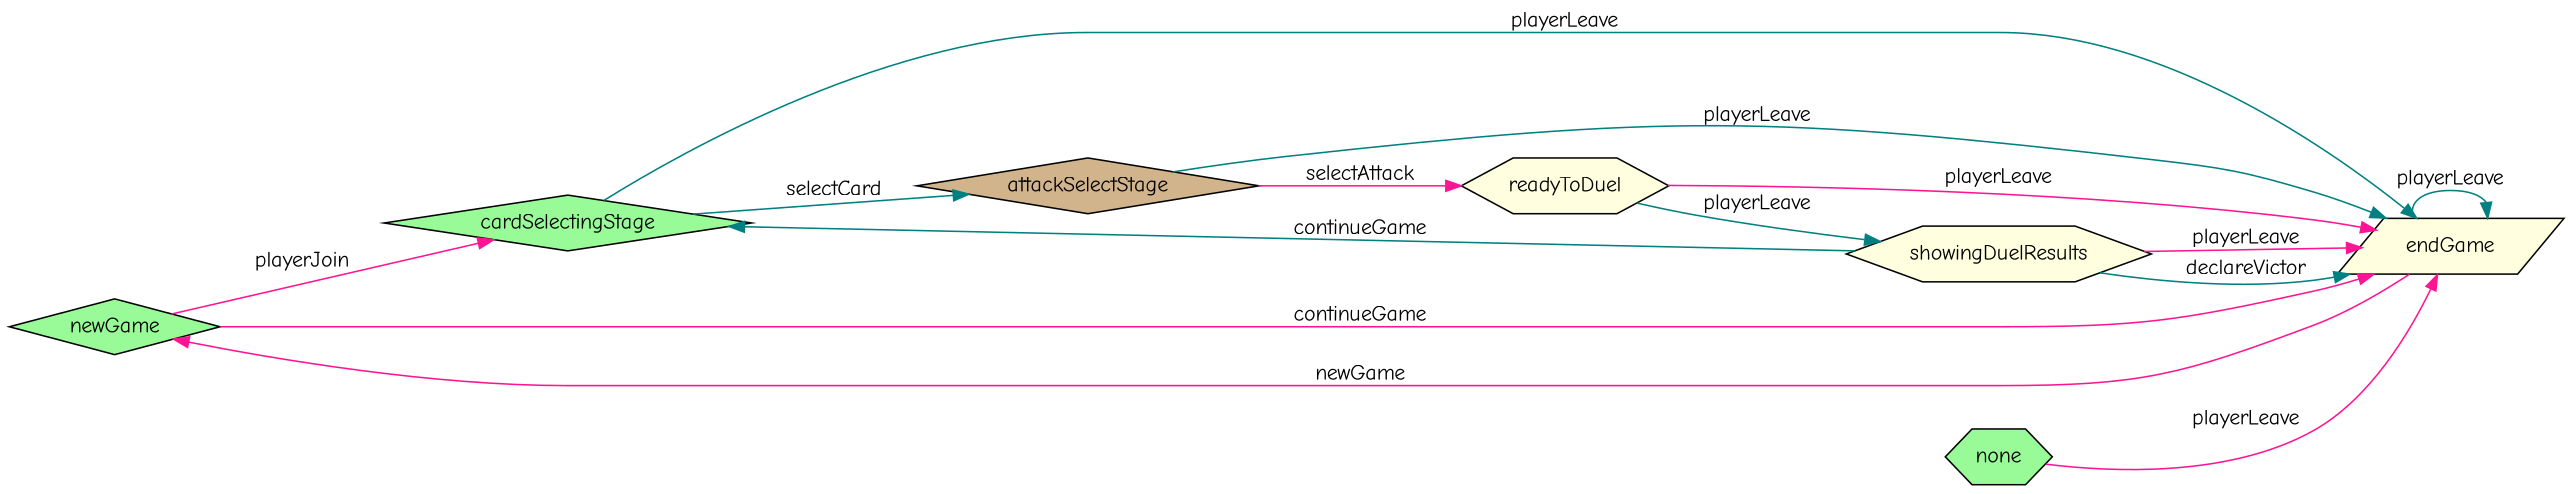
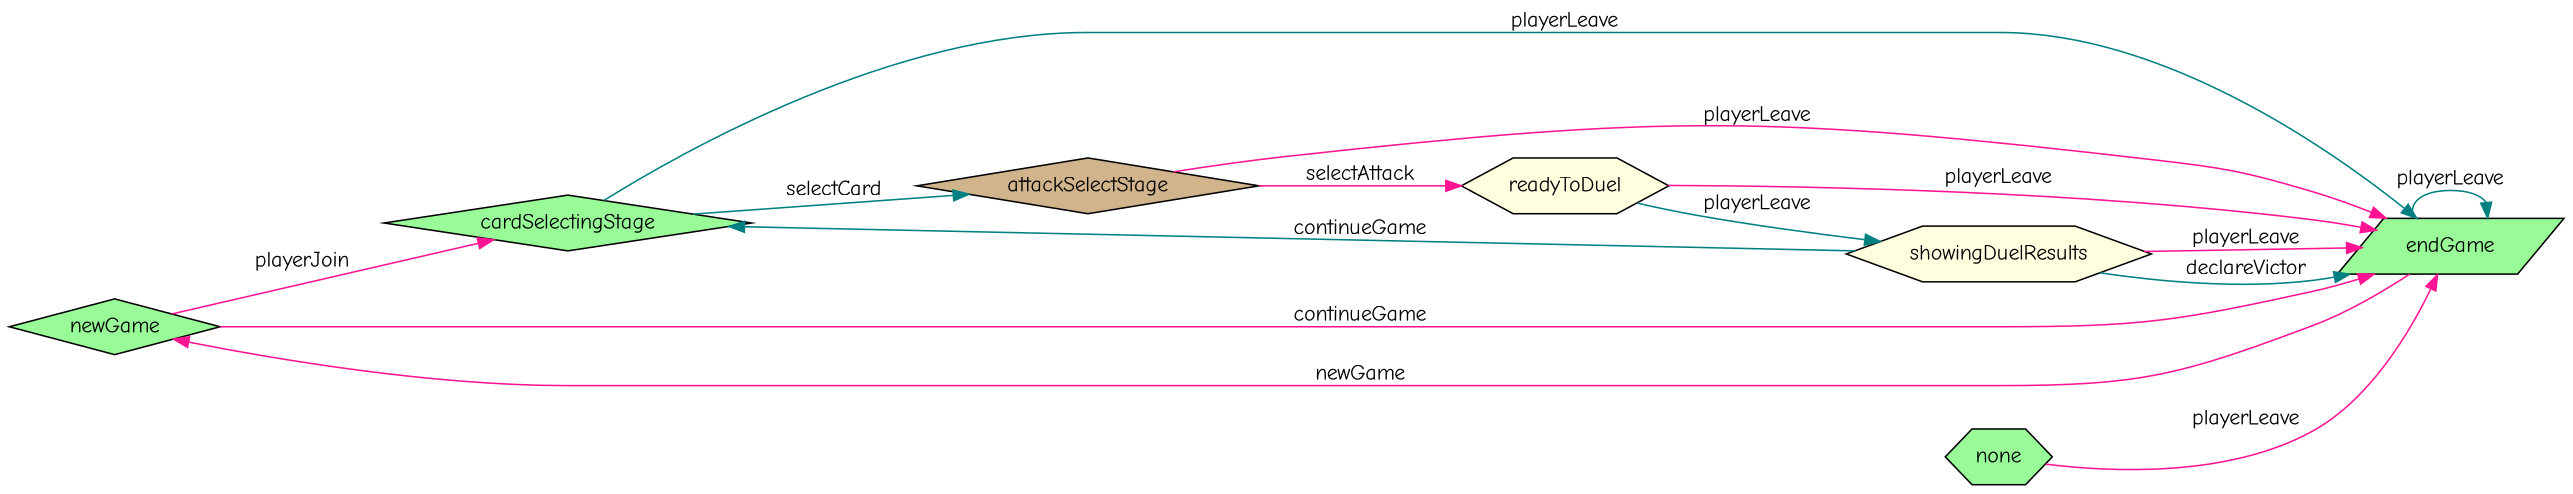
(1775, 127) -> (1775, 127)
(2451, 246) -> (2451, 246)
